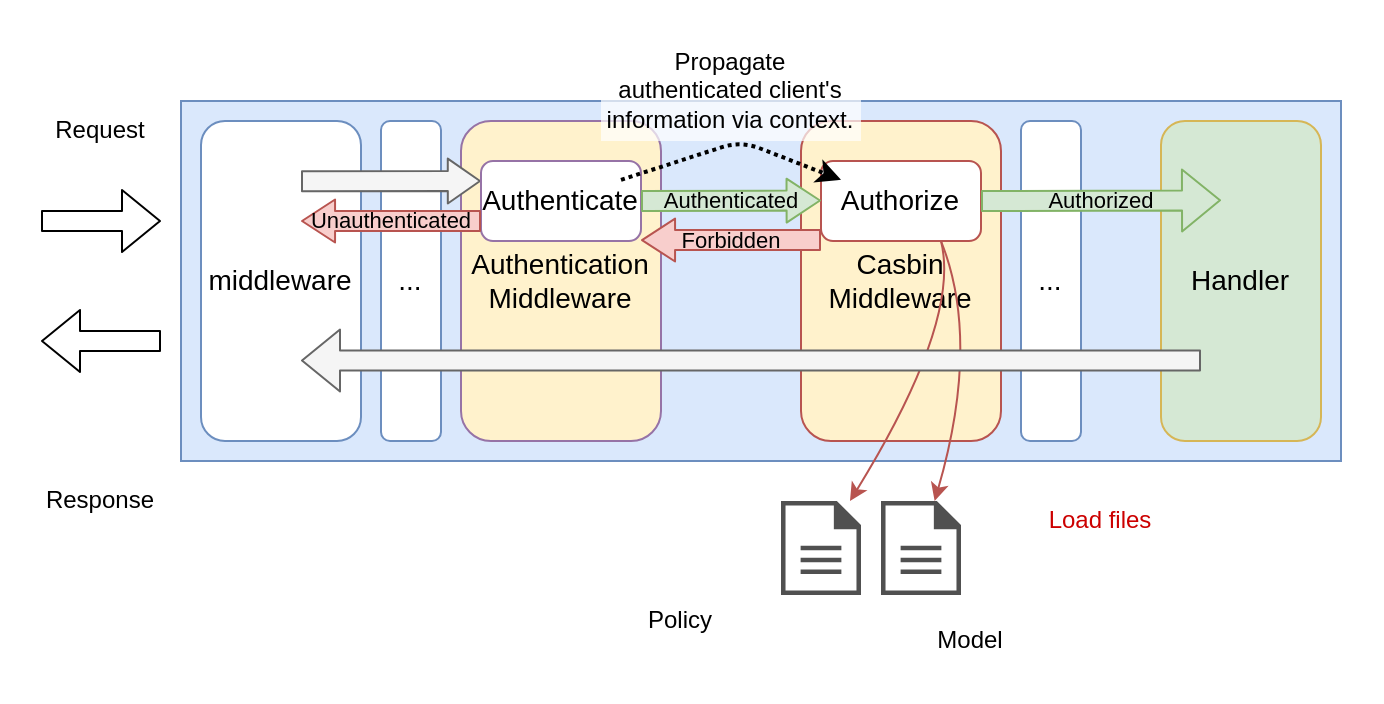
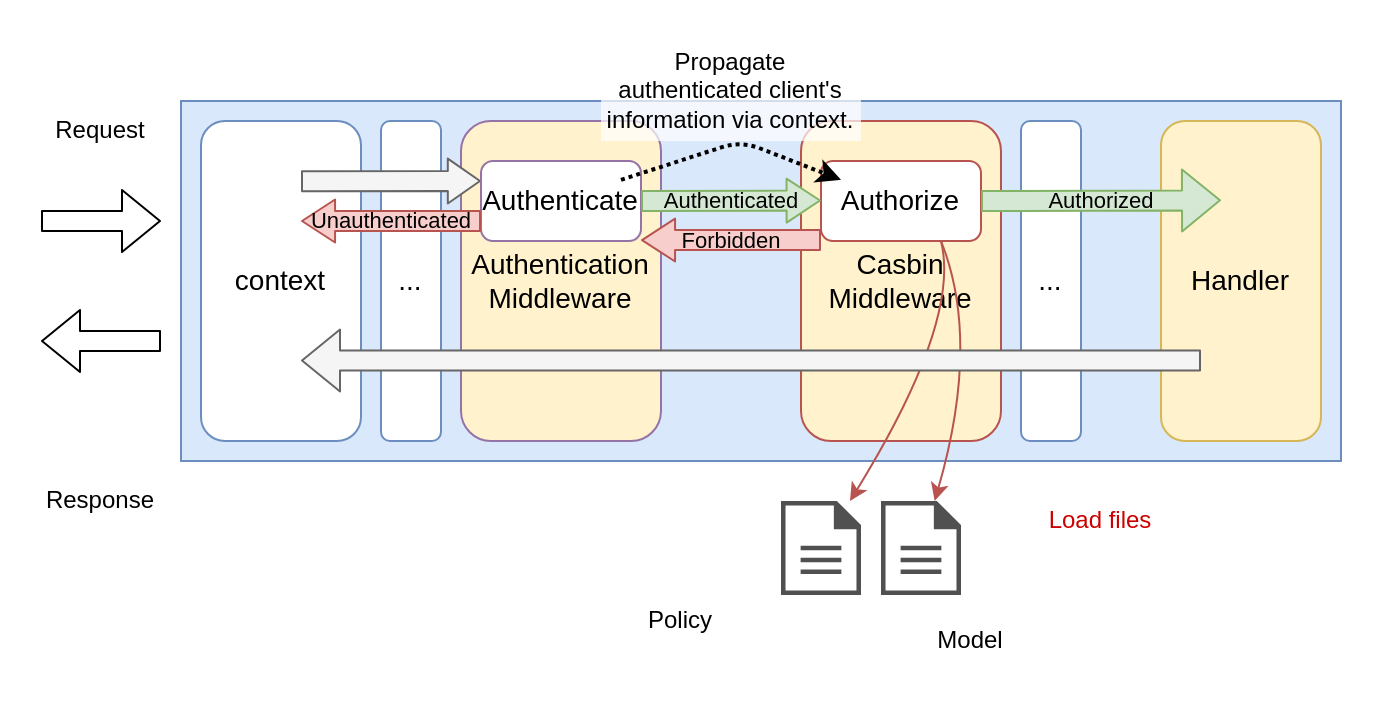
(281, 281) -> (281, 281)
(1241, 281) -> (1241, 281)
